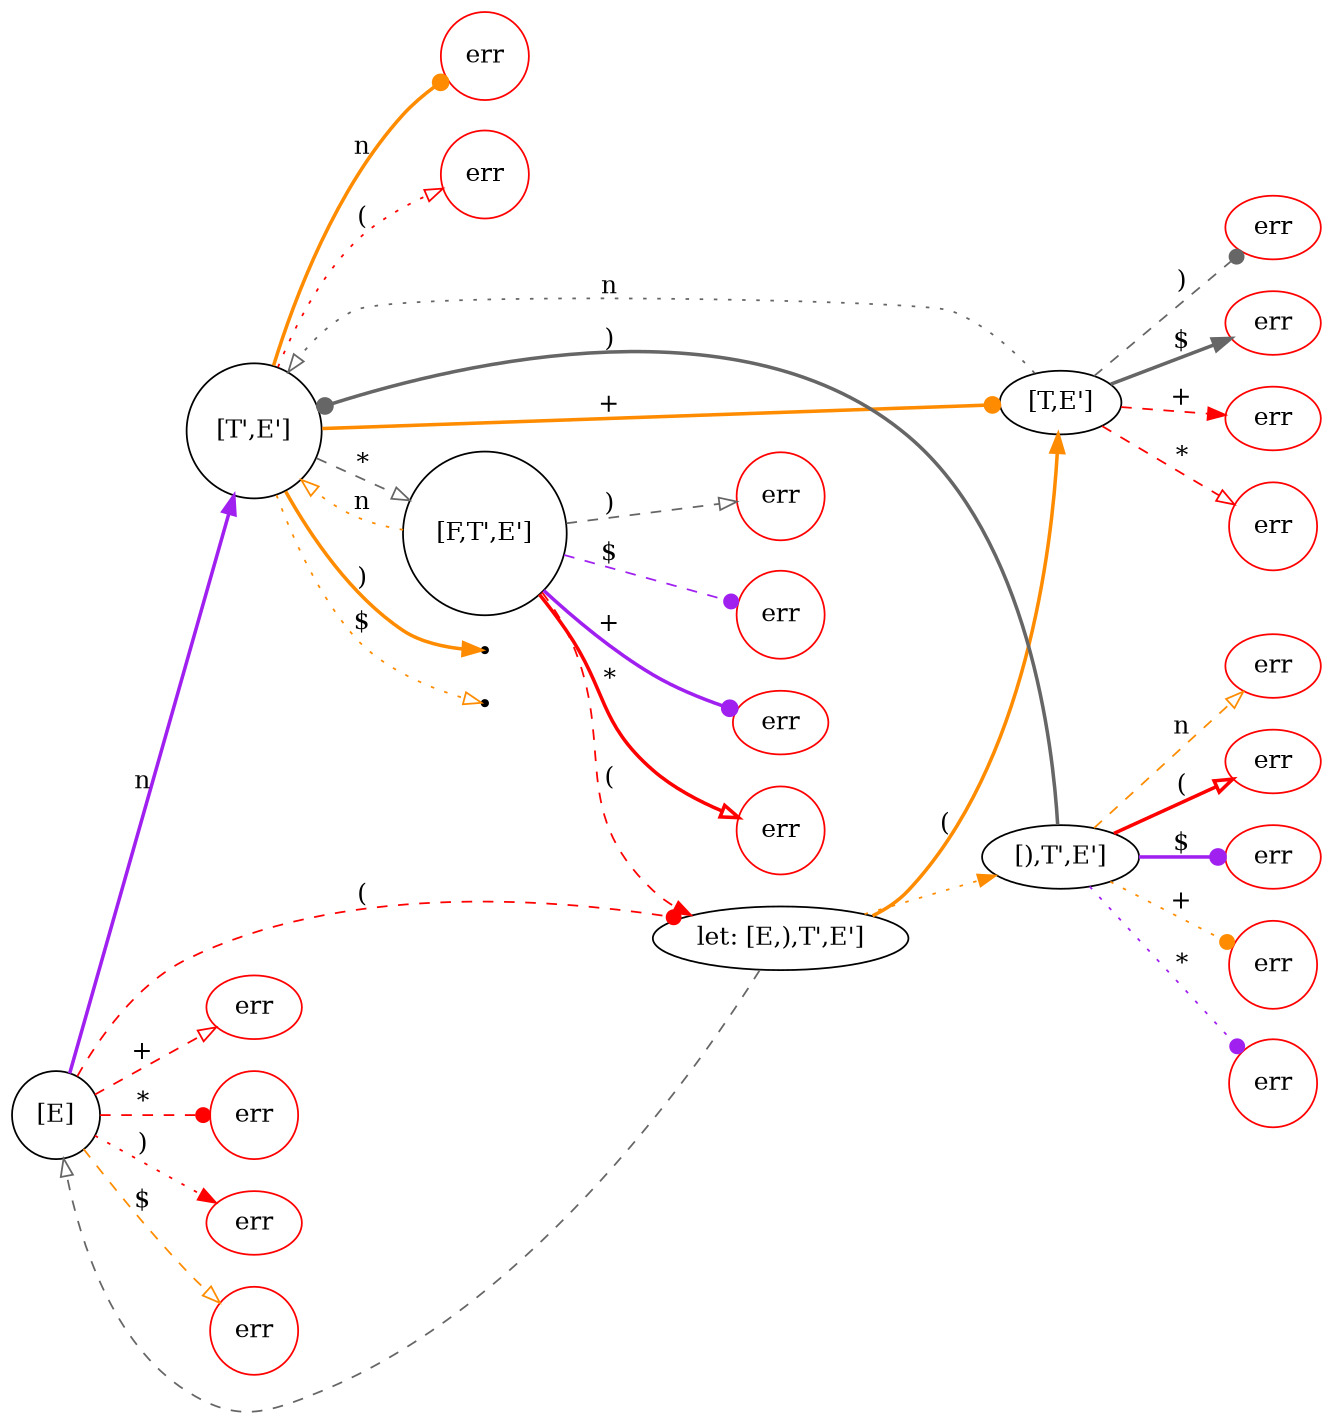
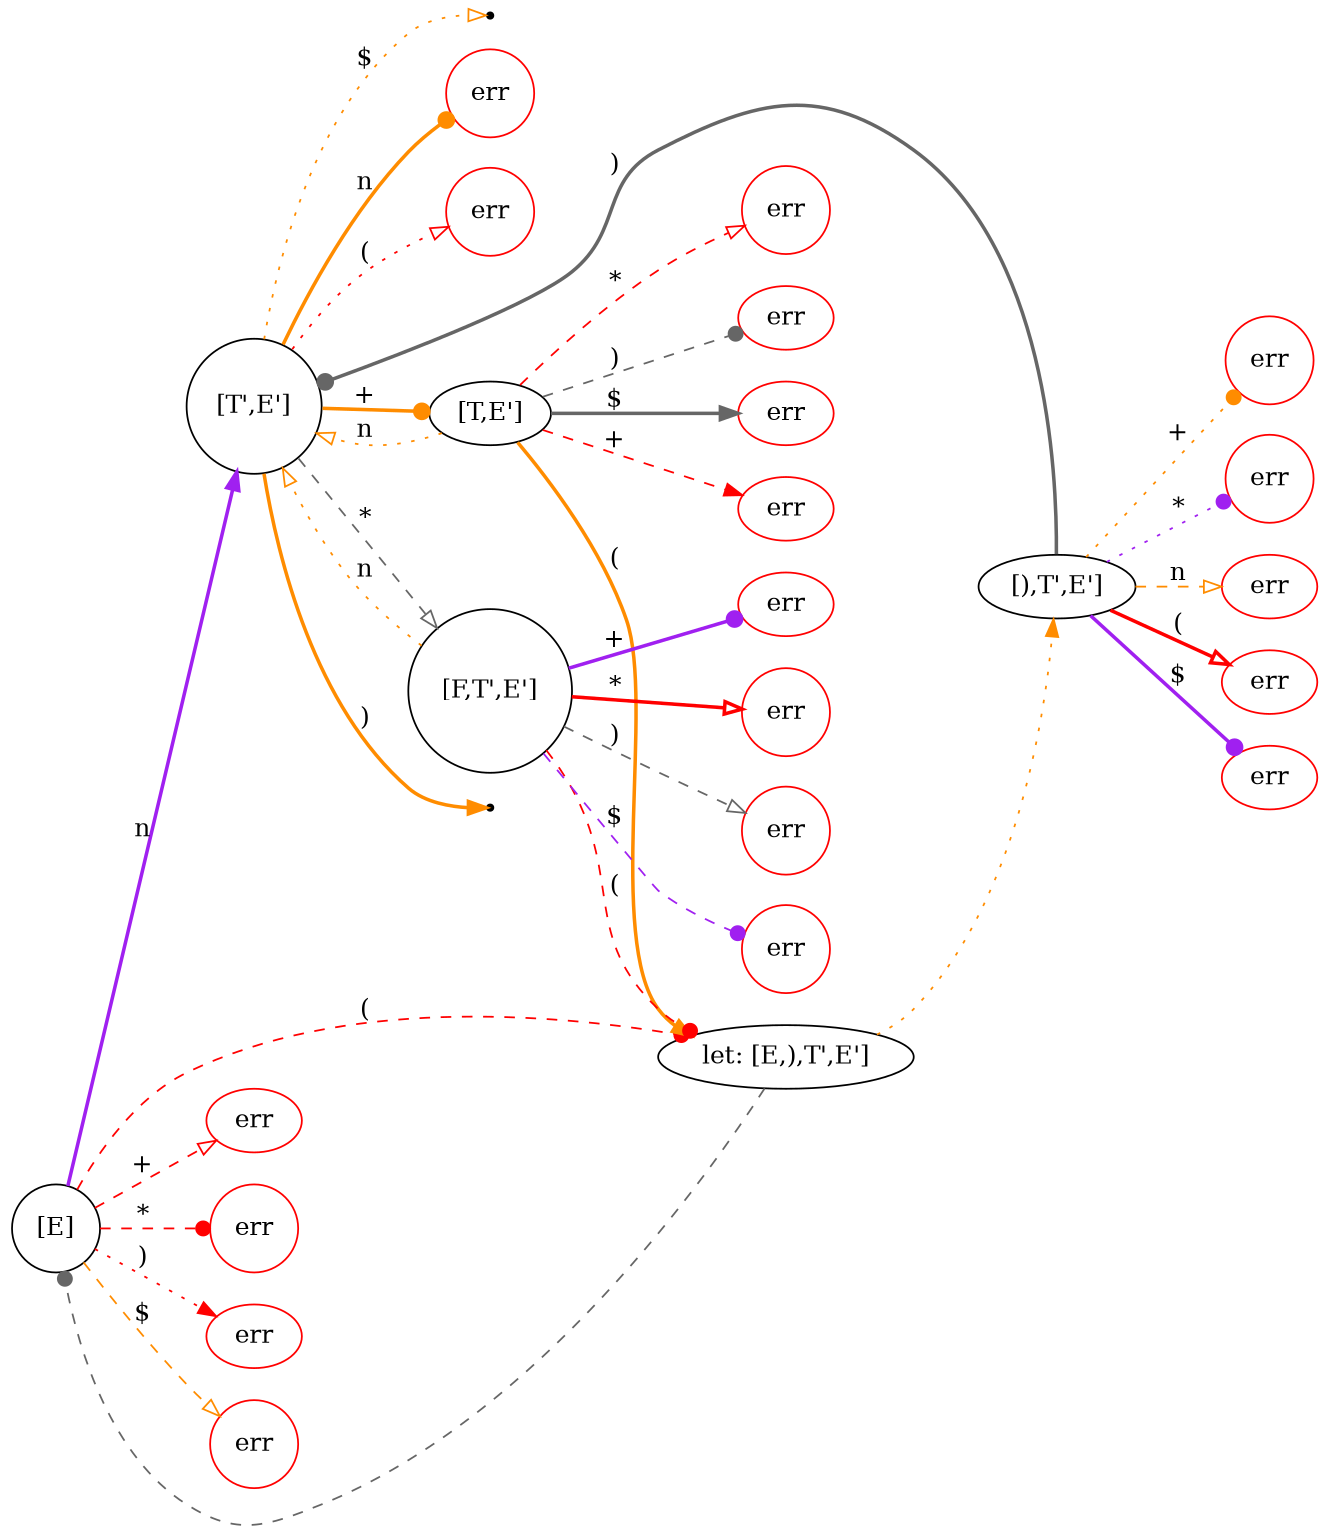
(669, 299) -> (388, 445)
(1011, 705) -> (636, 724)
(596, 758) -> (604, 896)
(419, 1338) -> (418, 1453)
